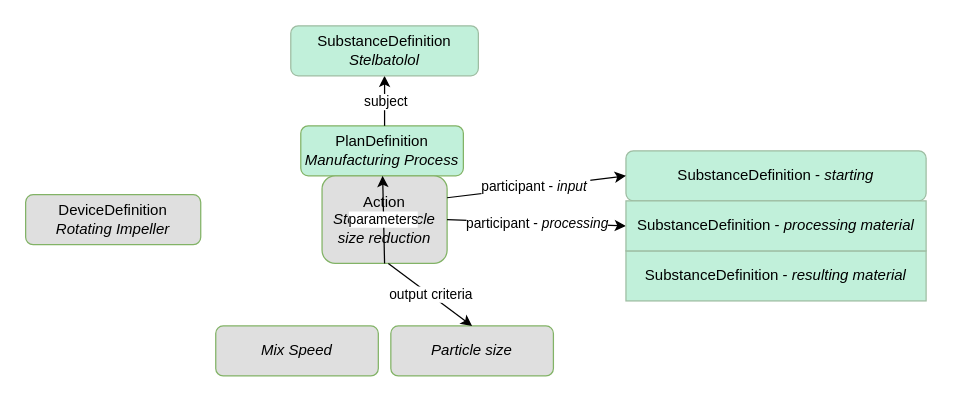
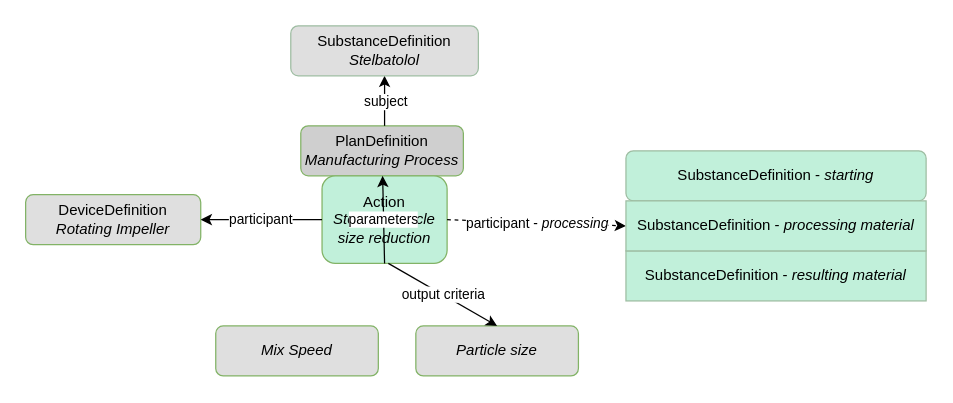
(384, 51) -> (384, 51)
(382, 151) -> (382, 151)
(532, 187) -> none
none -> (266, 219)
(384, 219) -> (384, 219)
(455, 220) -> (455, 220)
(472, 351) -> (497, 351)
